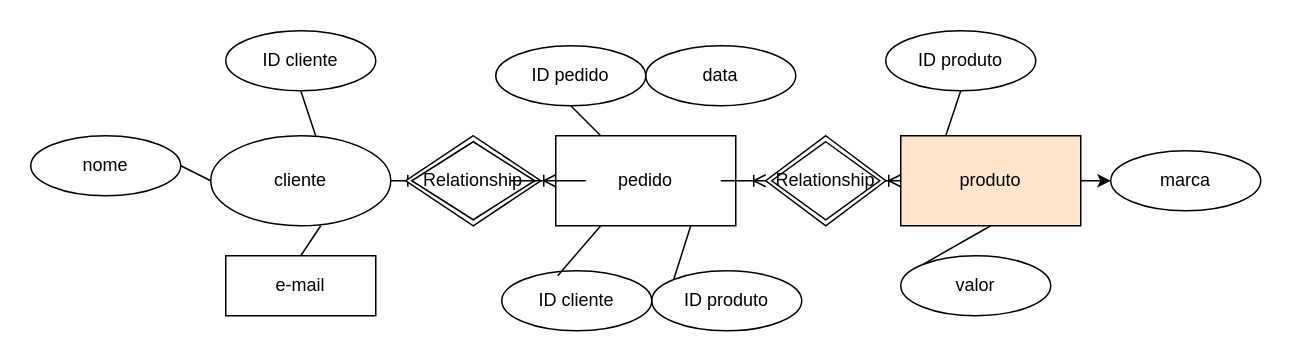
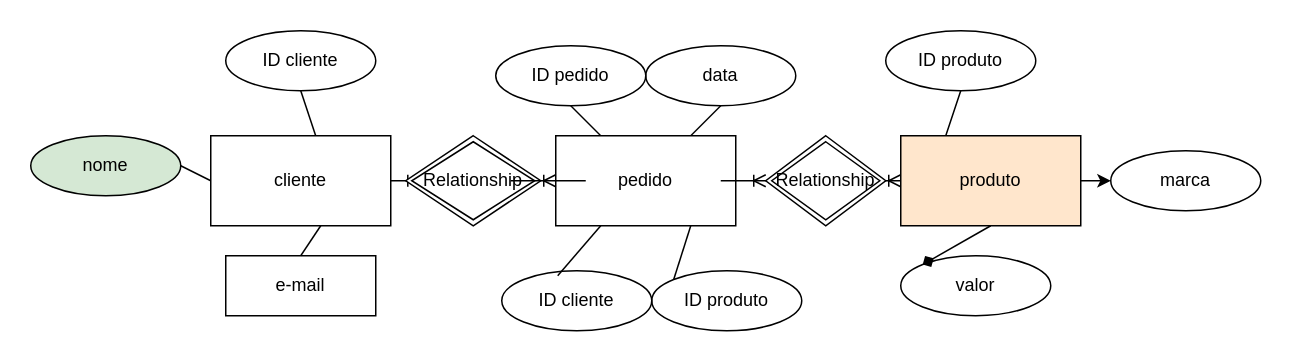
none -> (706, 121)
(106, 166) -> (106, 166)
(301, 181) -> (301, 181)
(928, 262) -> (934, 258)
